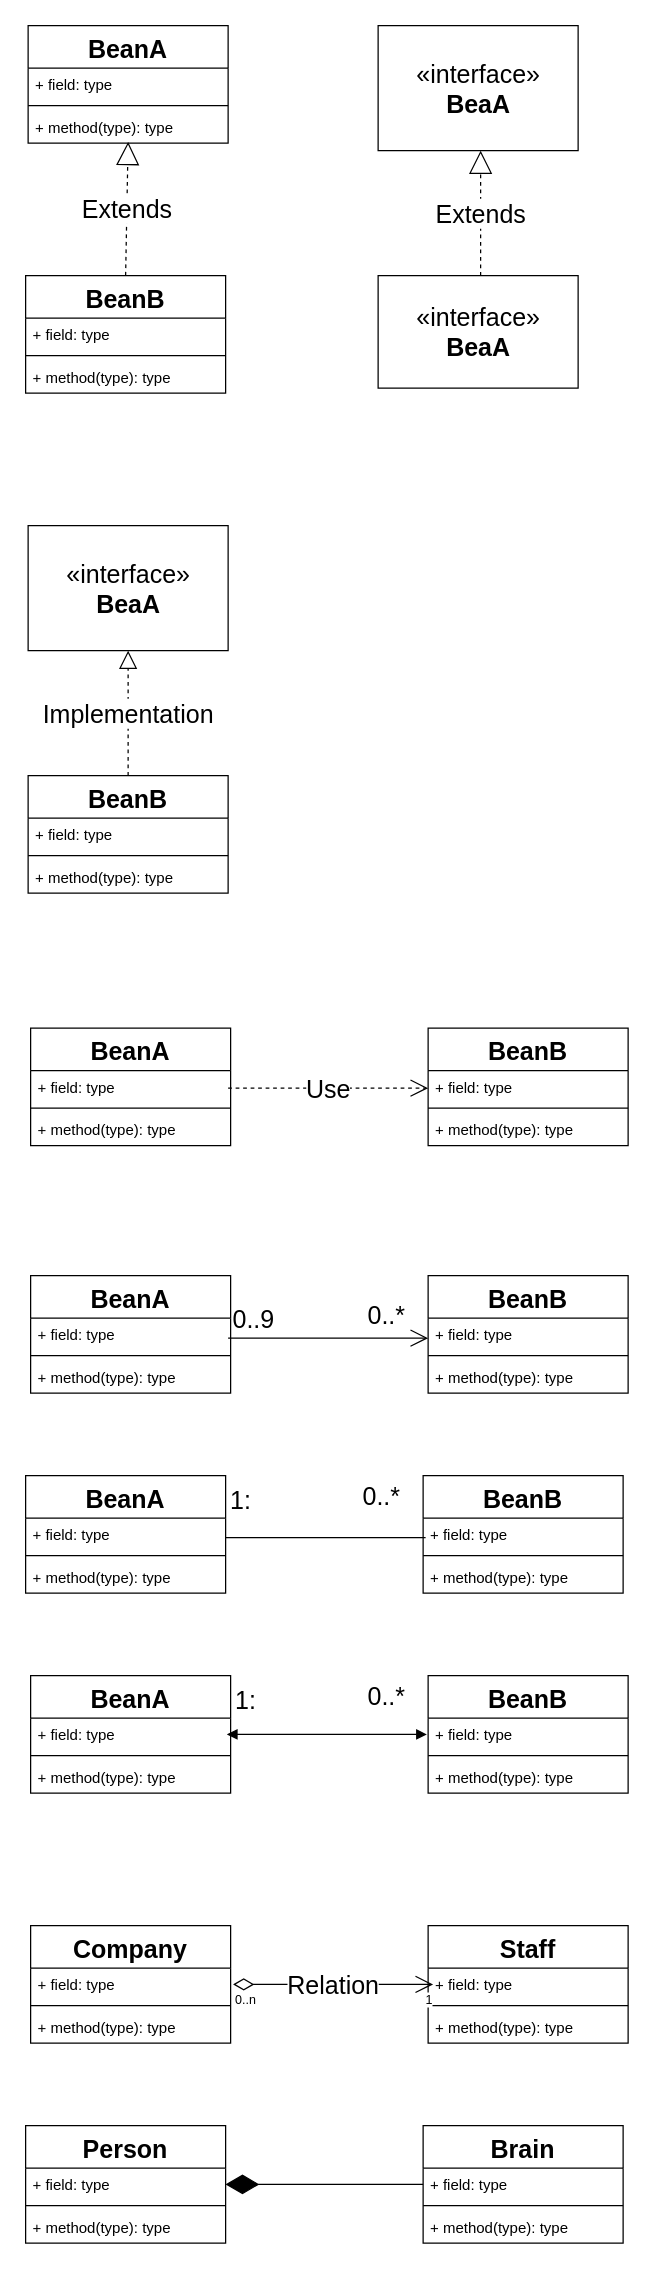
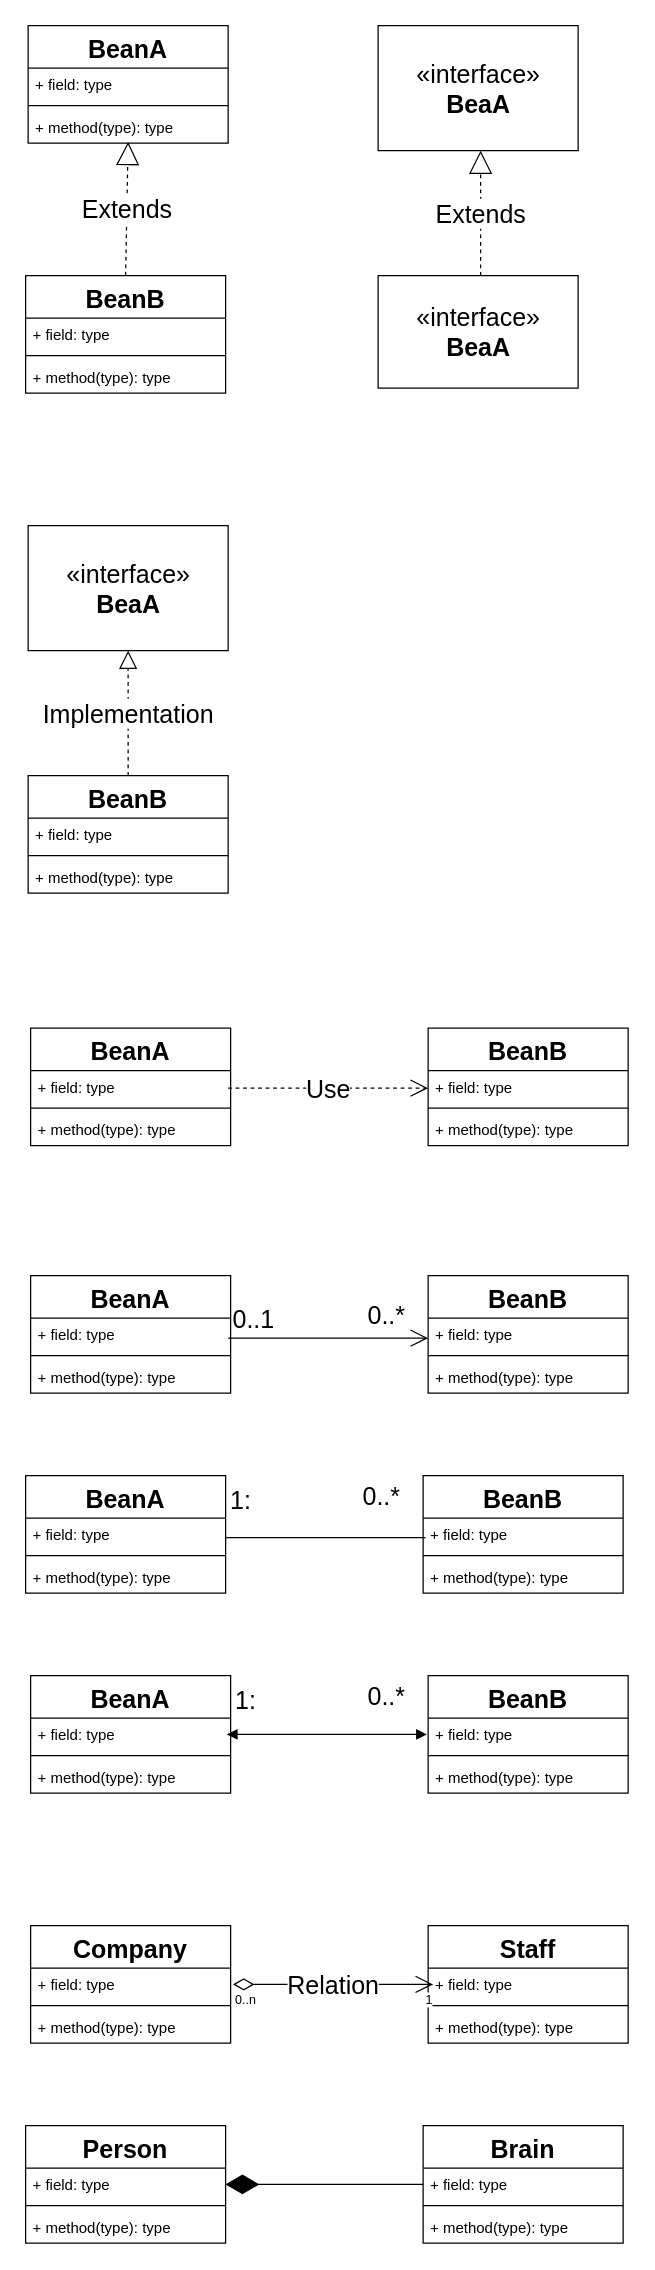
(255, 1319) -> (255, 1319)
